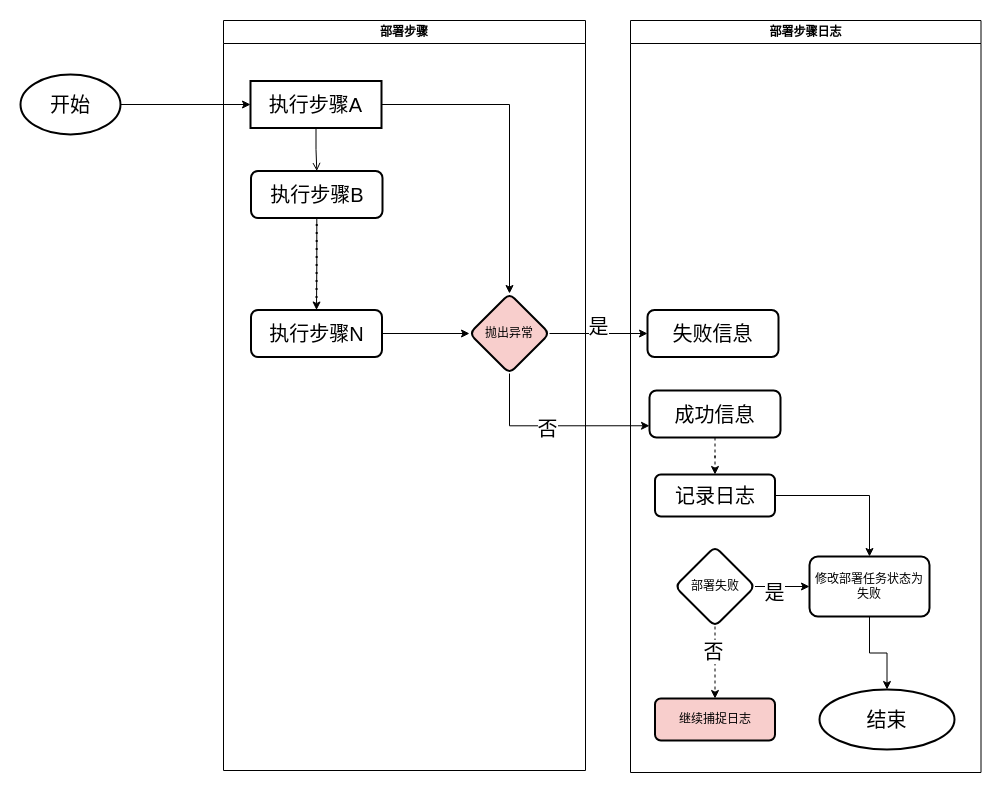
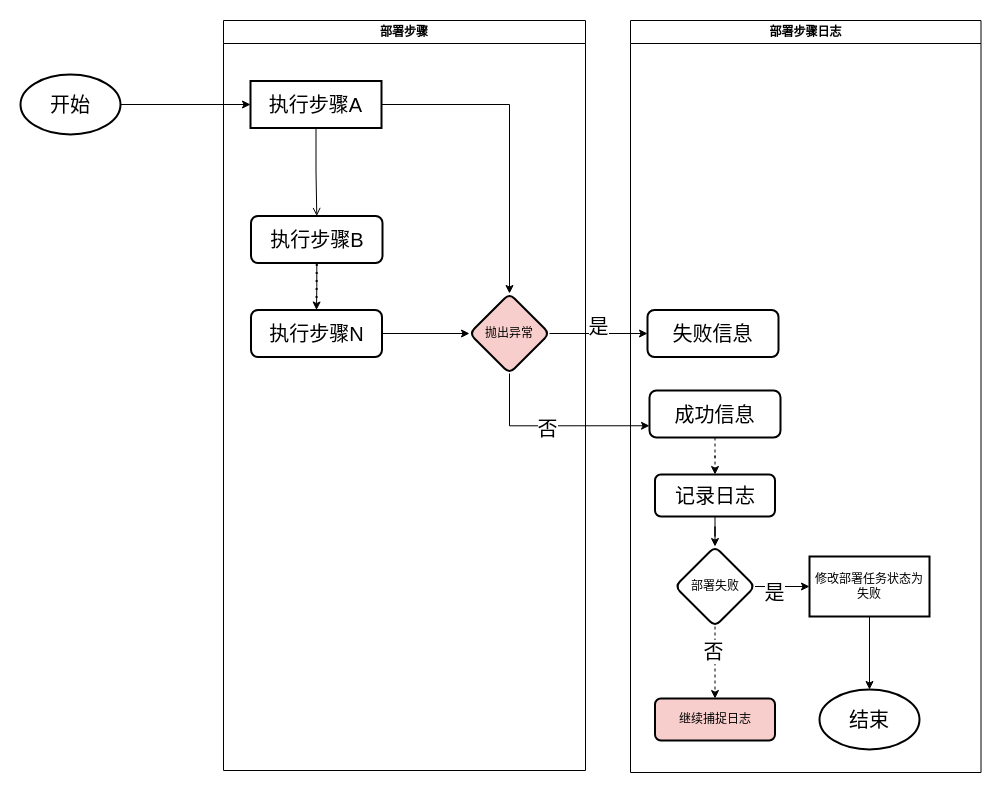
(317, 195) -> (317, 240)
(849, 496) -> (715, 536)
(870, 587) -> (870, 587)
(887, 720) -> (870, 720)
